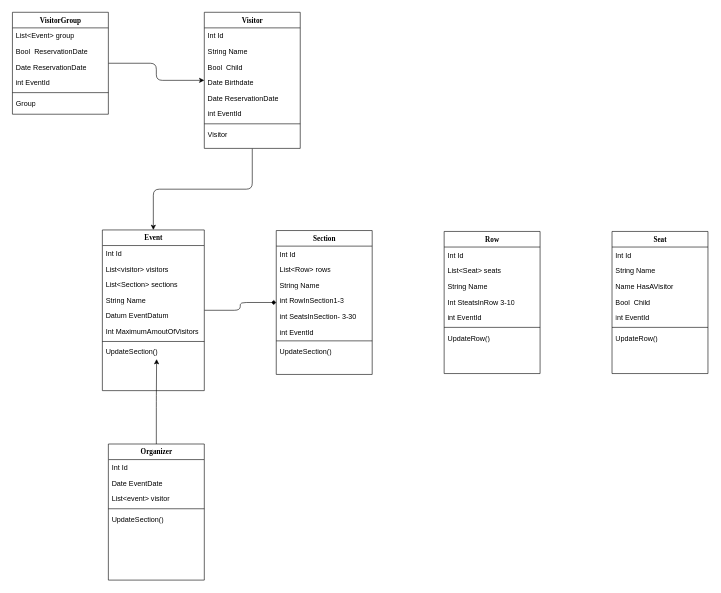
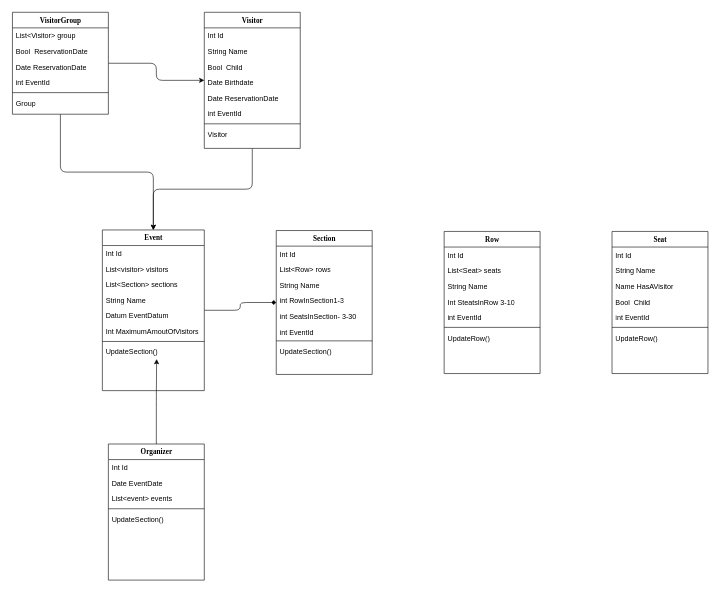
(48, 36) -> (50, 36)
none -> (86, 172)
(146, 500) -> (146, 500)
